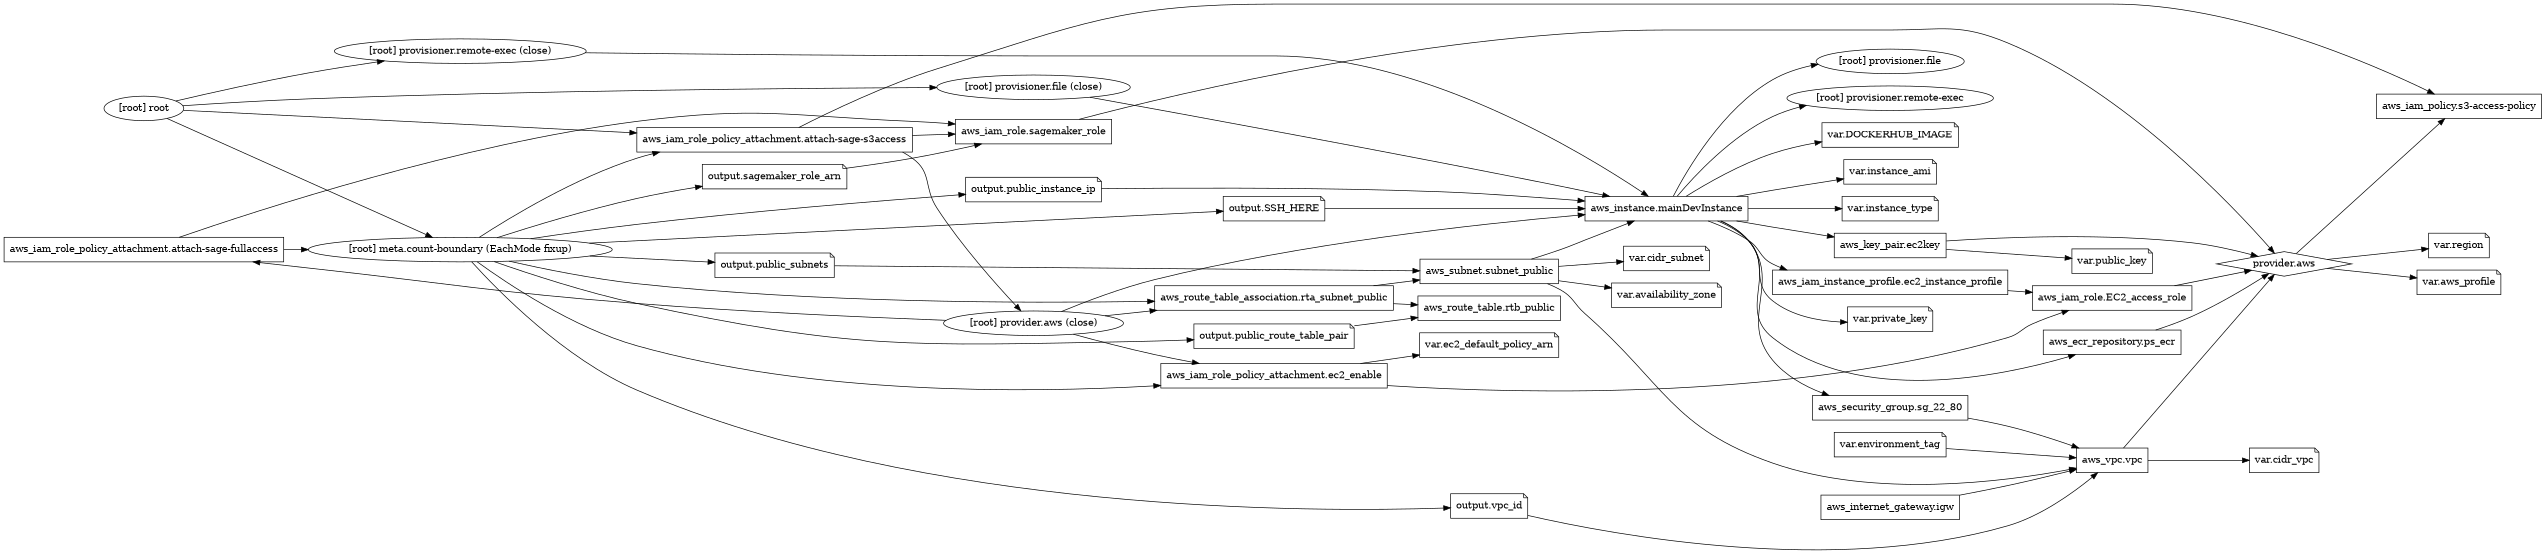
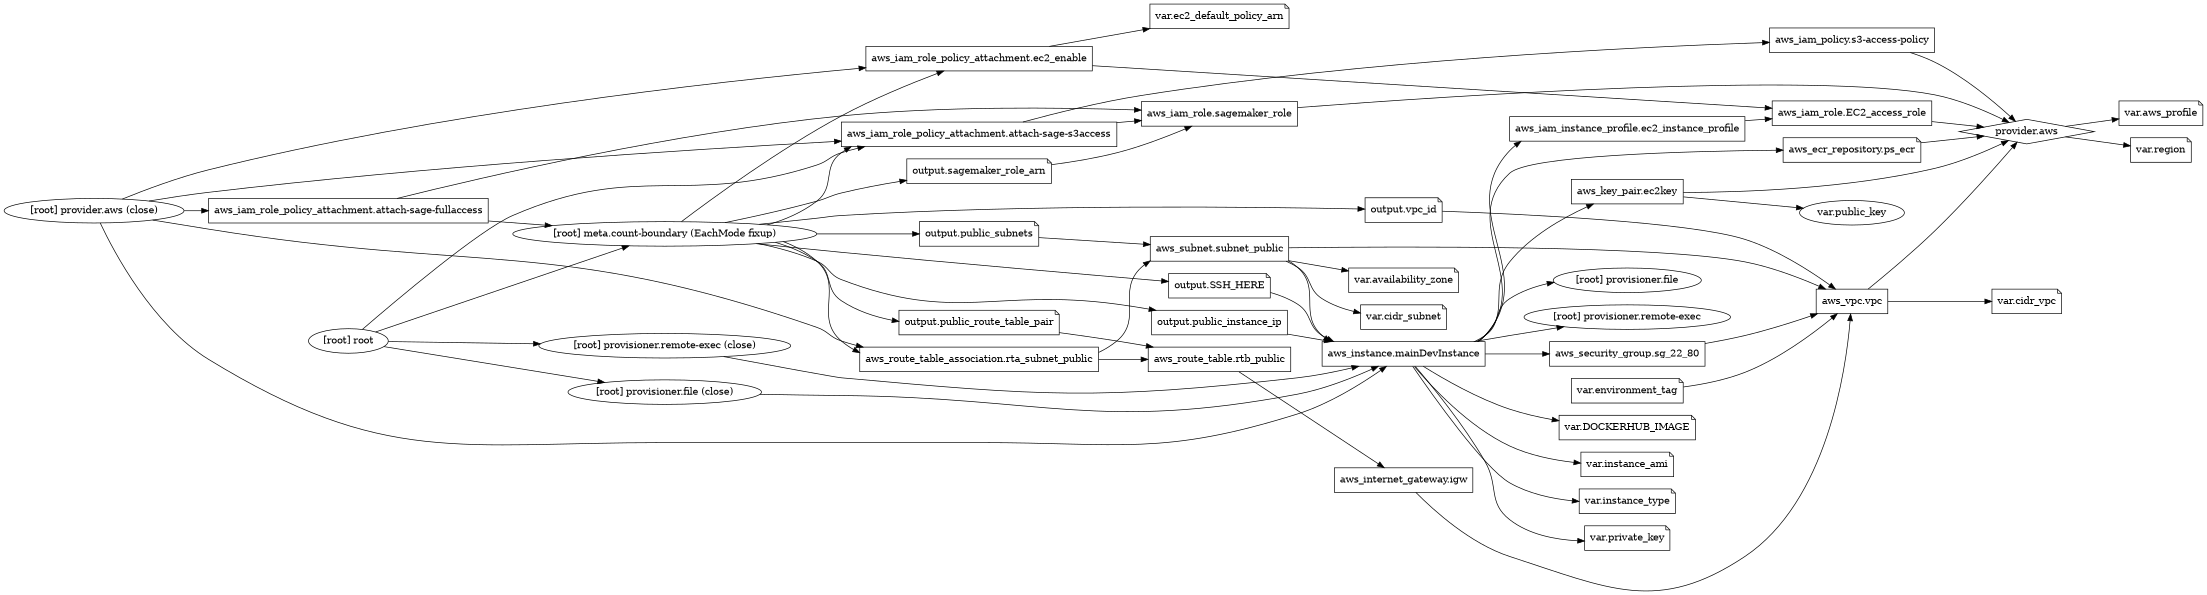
(2368, 188) -> (1964, 79)
(1033, 190) -> (1219, 323)
(953, 232) -> (491, 165)
(2112, 261) -> (1852, 213)
(2112, 342) -> (1852, 150)
none -> (1309, 418)
